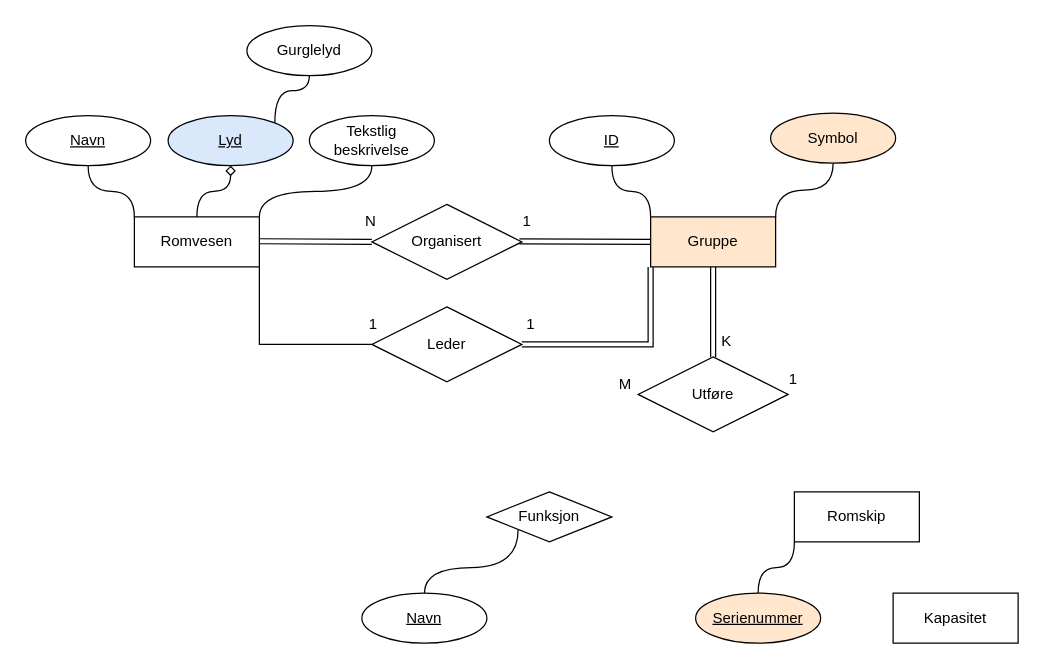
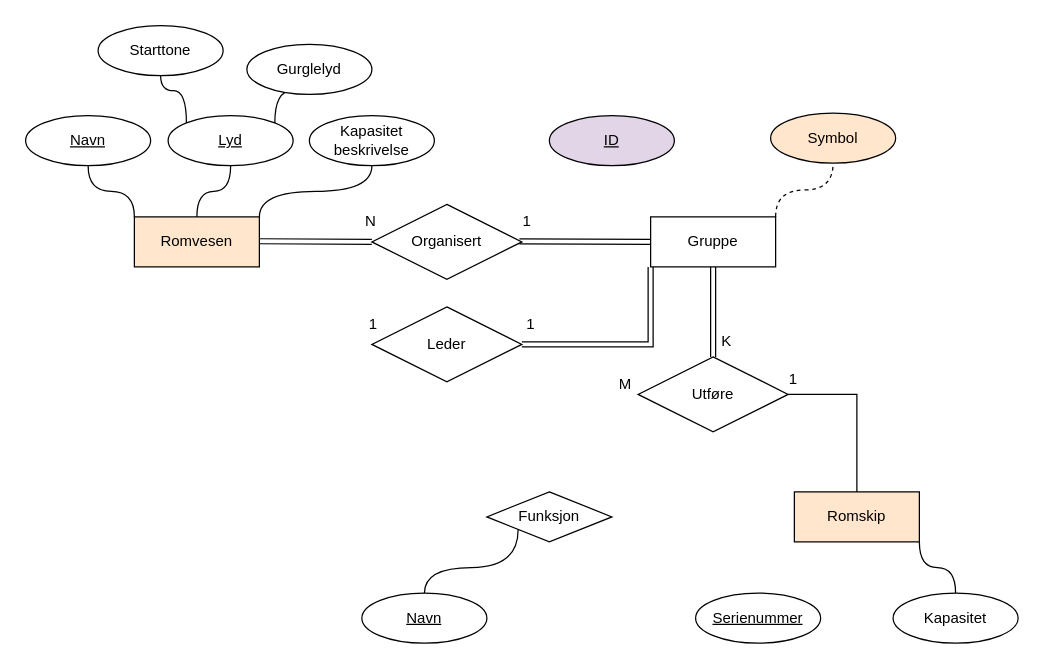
none -> (161, 51)
(309, 51) -> (309, 69)
none -> (182, 96)
(231, 141) -> (231, 141)
(372, 141) -> (372, 141)
(612, 141) -> (612, 141)
(228, 185) -> (229, 180)
(805, 190) -> (805, 190)
(631, 191) -> none
(197, 242) -> (197, 242)
(713, 242) -> (713, 242)
(276, 344) -> none
none -> (857, 409)
(857, 517) -> (857, 517)
(776, 568) -> none
none -> (938, 568)
(758, 618) -> (758, 618)
(956, 618) -> (956, 618)
